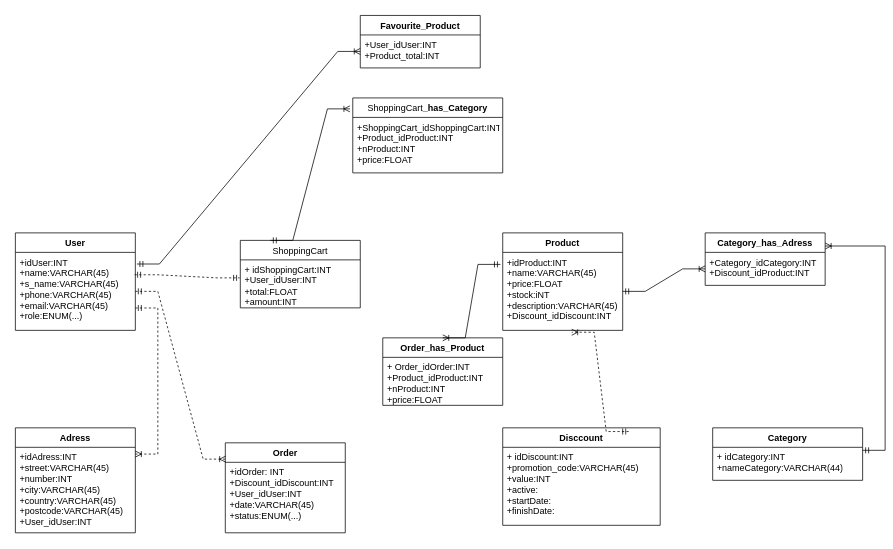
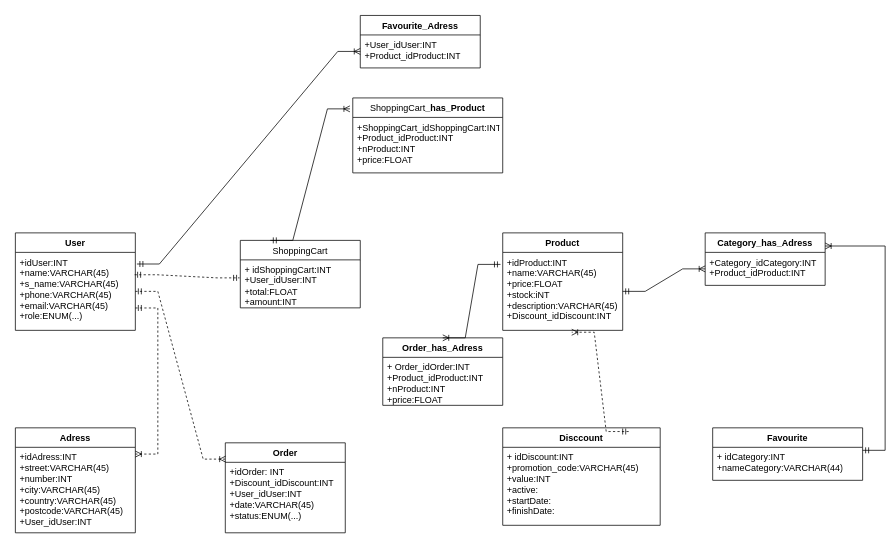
(420, 26) -> (420, 26)
(408, 51) -> (418, 51)
(428, 109) -> (428, 109)
(766, 274) -> (766, 274)
(443, 349) -> (443, 349)
(788, 439) -> (788, 439)
